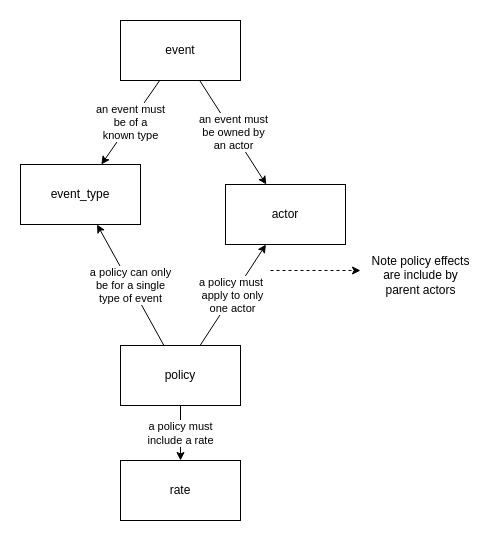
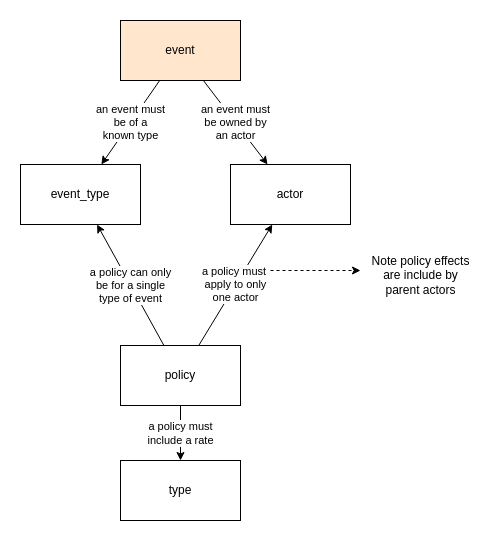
(181, 51) -> (181, 51)
(286, 215) -> (291, 195)
(181, 491) -> (181, 491)
